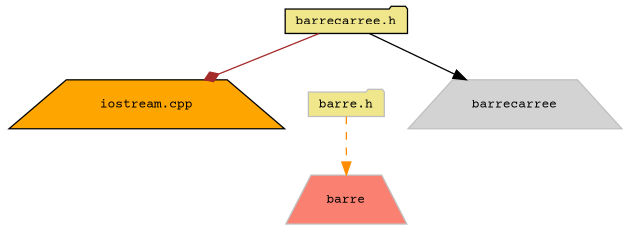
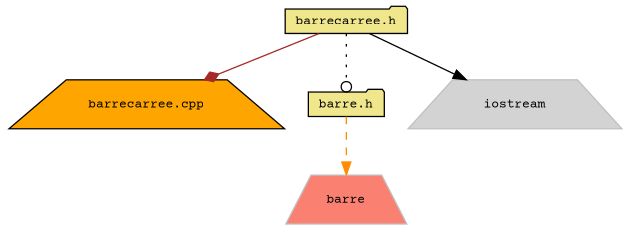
none -> (346, 57)
(147, 104) -> (147, 104)
(346, 104) -> (346, 104)
(515, 104) -> (515, 104)
